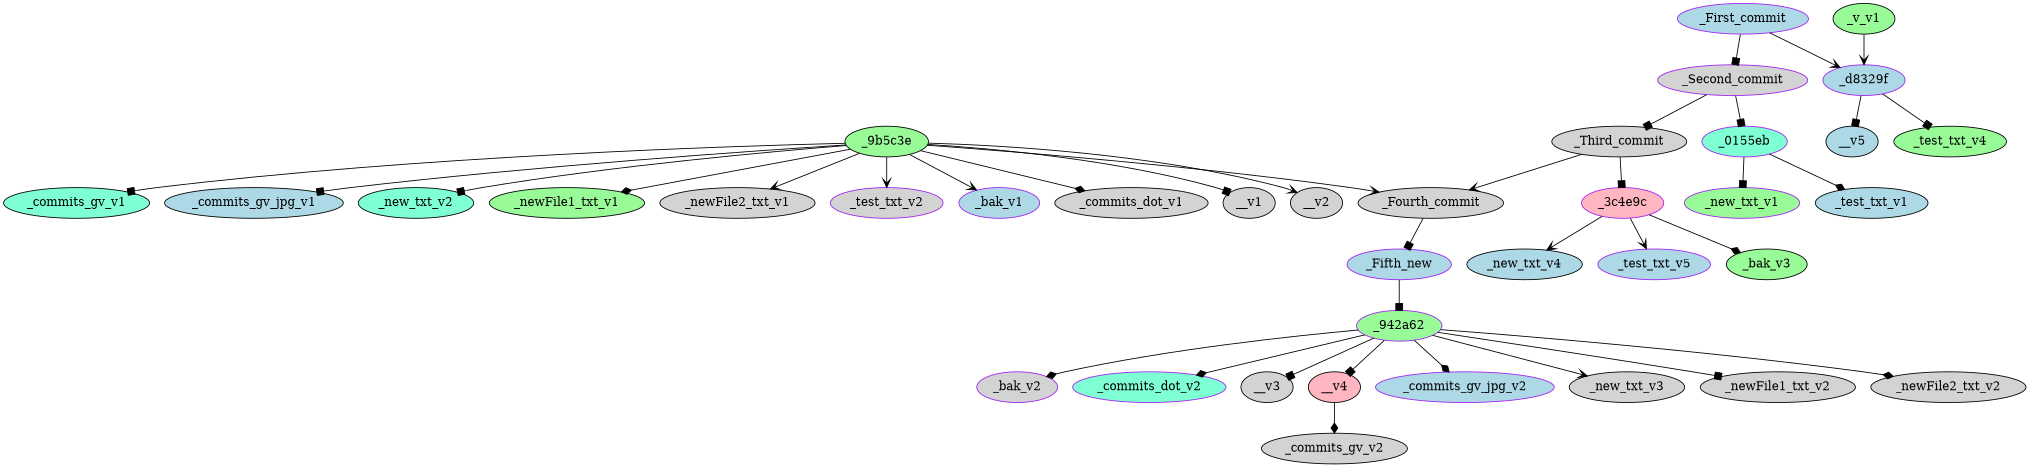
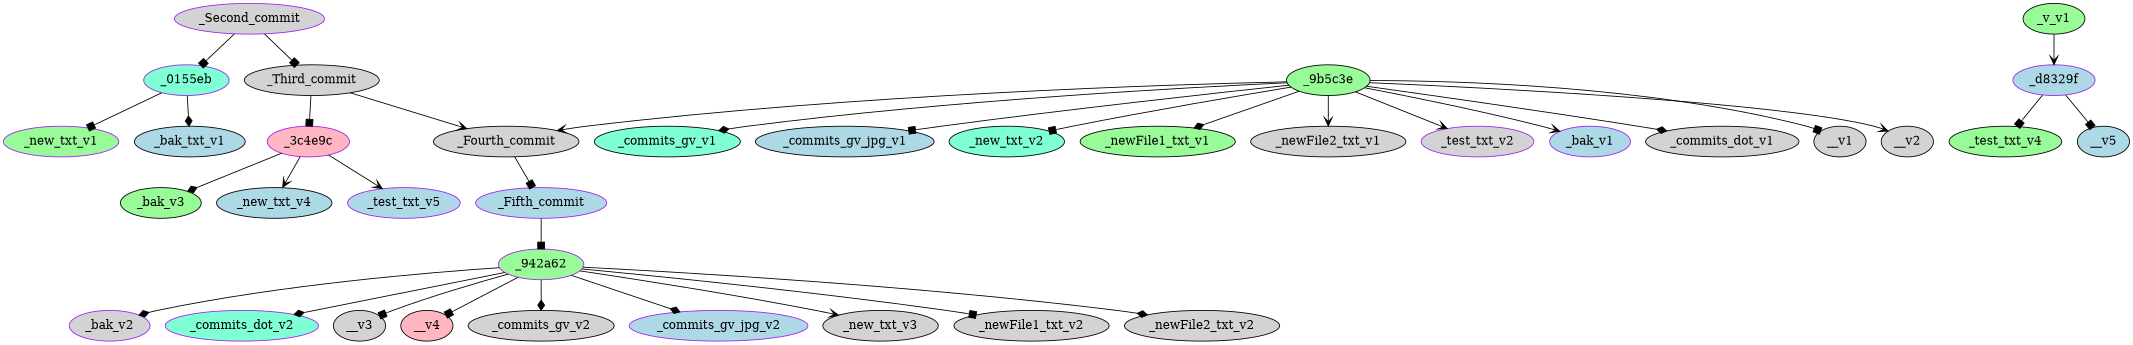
(1743, 19) -> none
(490, 159) -> (1008, 100)
(1872, 203) -> (190, 142)
(1399, 264) -> (541, 203)
(1334, 413) -> (541, 290)
